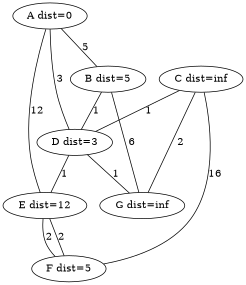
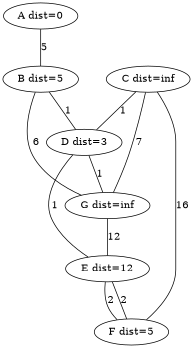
(54, 80) -> none
(30, 111) -> (108, 237)
(181, 142) -> (139, 142)
